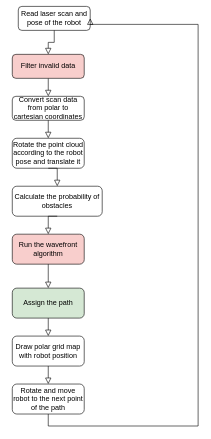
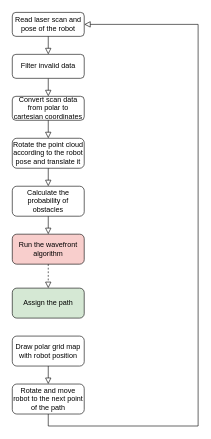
(54, 18) -> (48, 24)
(48, 66) -> (48, 66)
(57, 201) -> (48, 201)
(48, 273) -> (48, 273)
(48, 324) -> none
